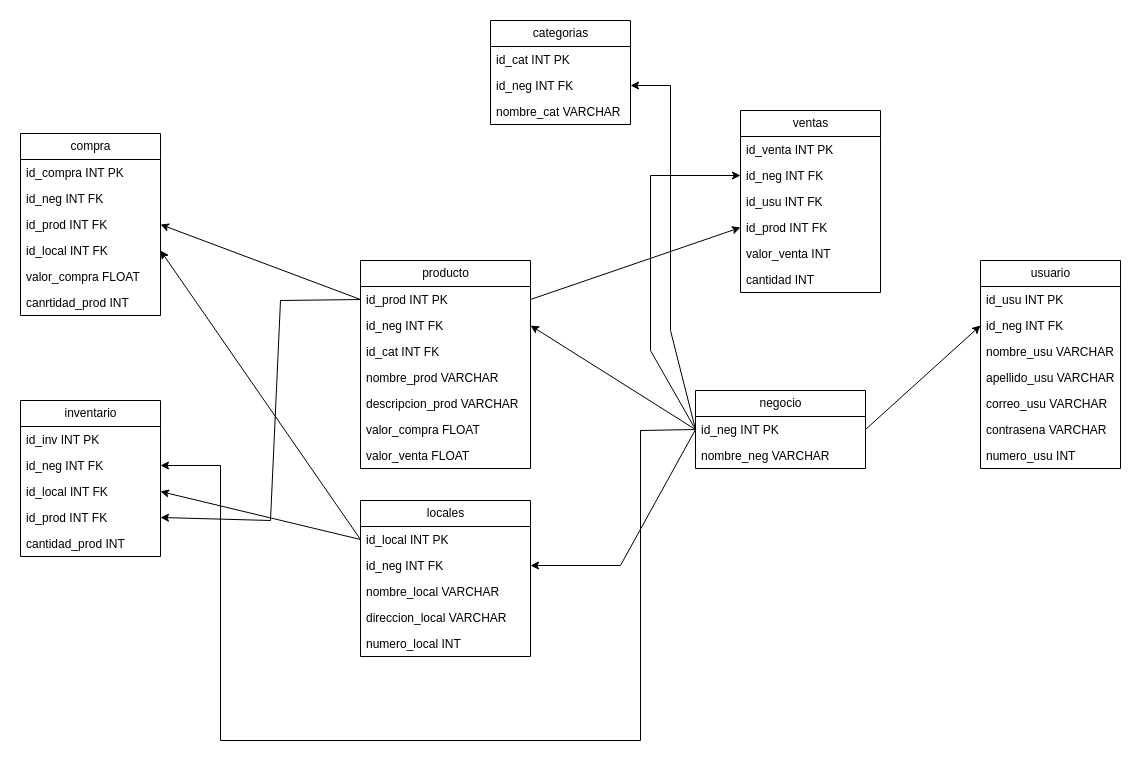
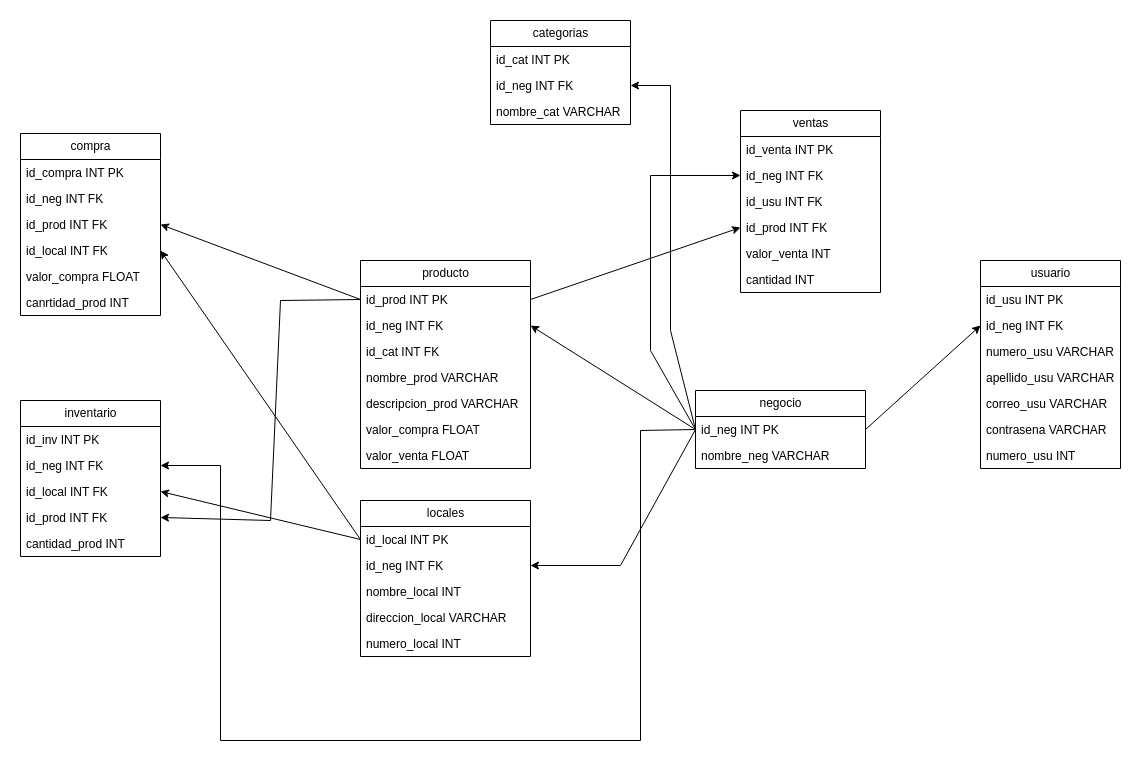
(1045, 353) -> (1045, 353)
(429, 593) -> (416, 593)
